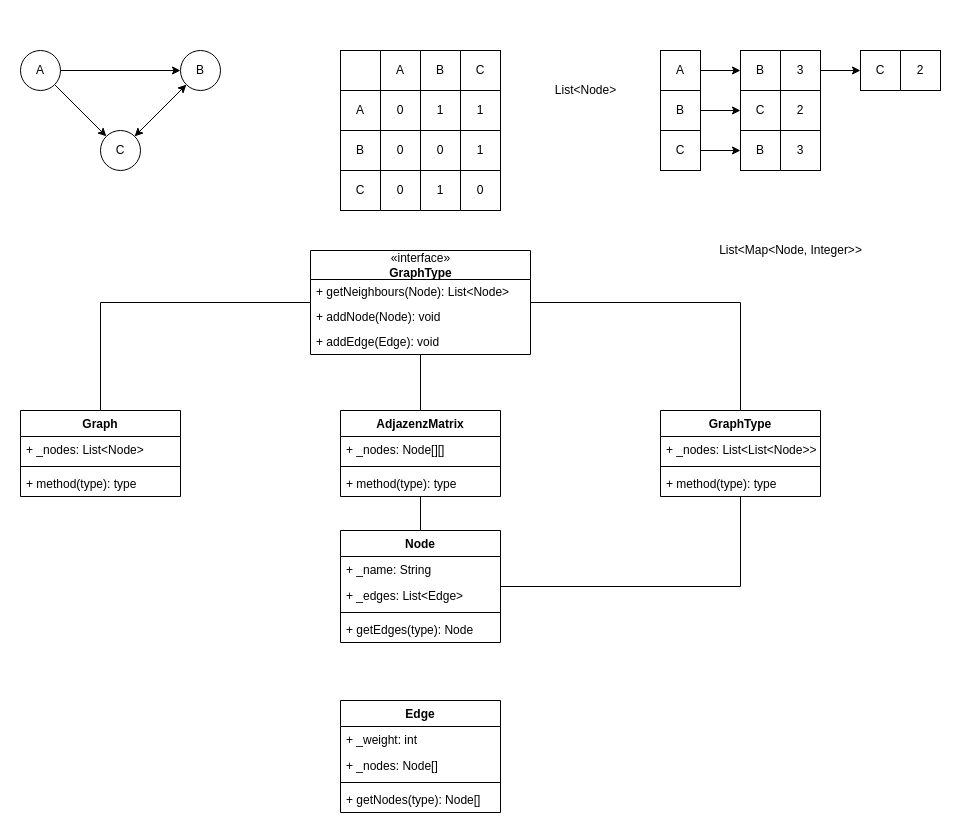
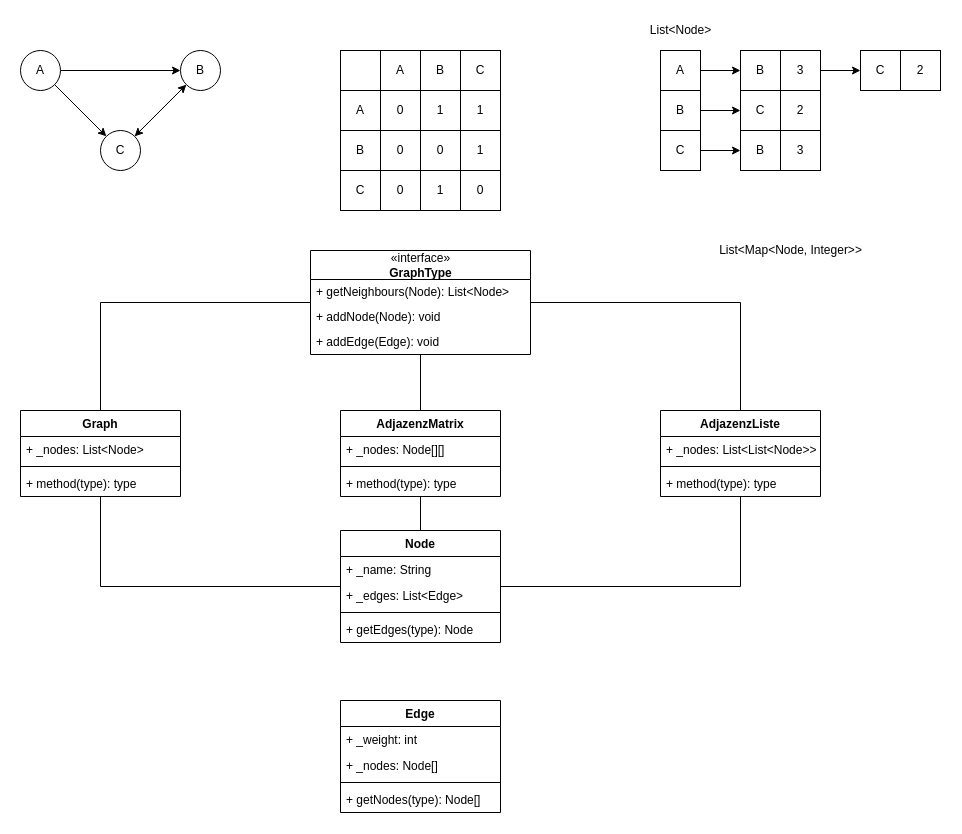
(586, 91) -> (681, 31)
(740, 424) -> (740, 424)
none -> (176, 587)
